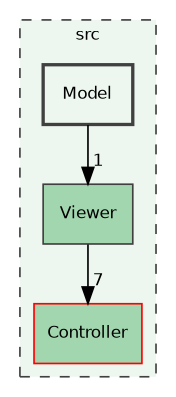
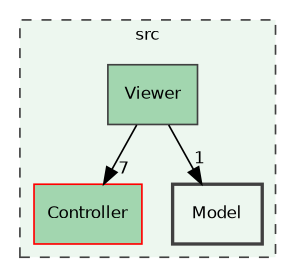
(88, 146) -> (181, 147)
